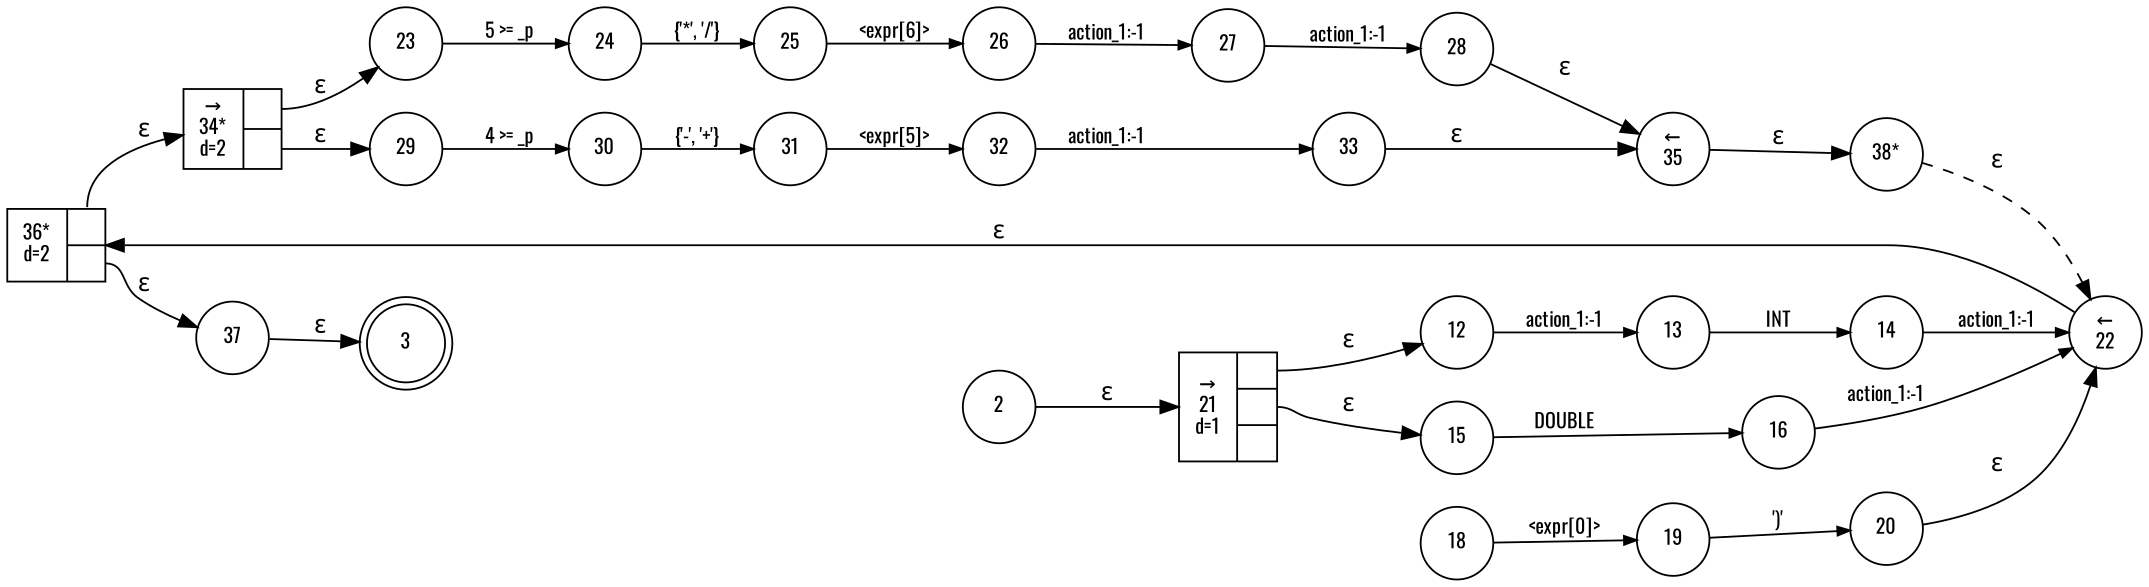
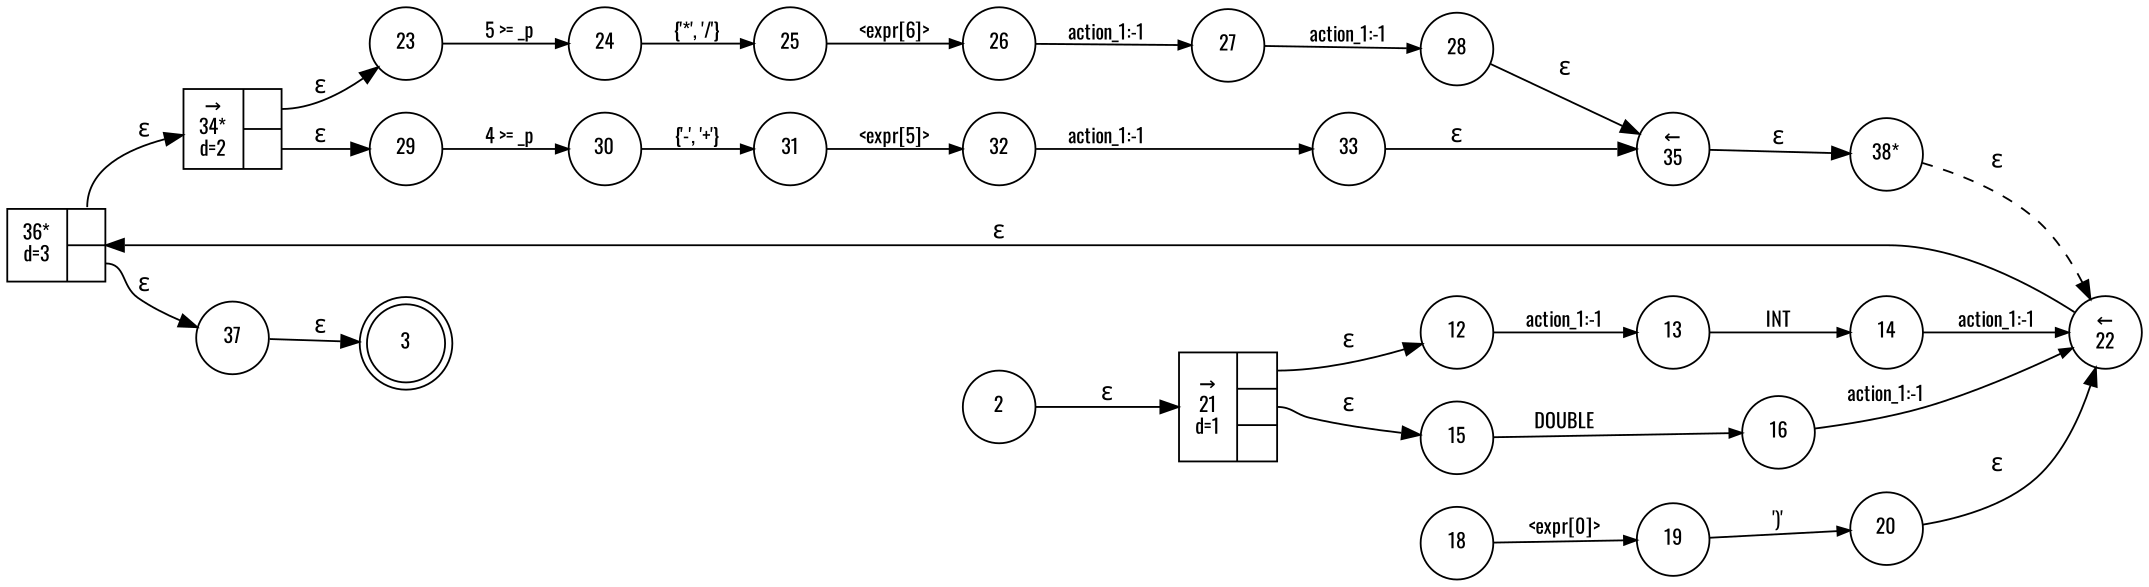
(37, 255) -> (37, 255)
